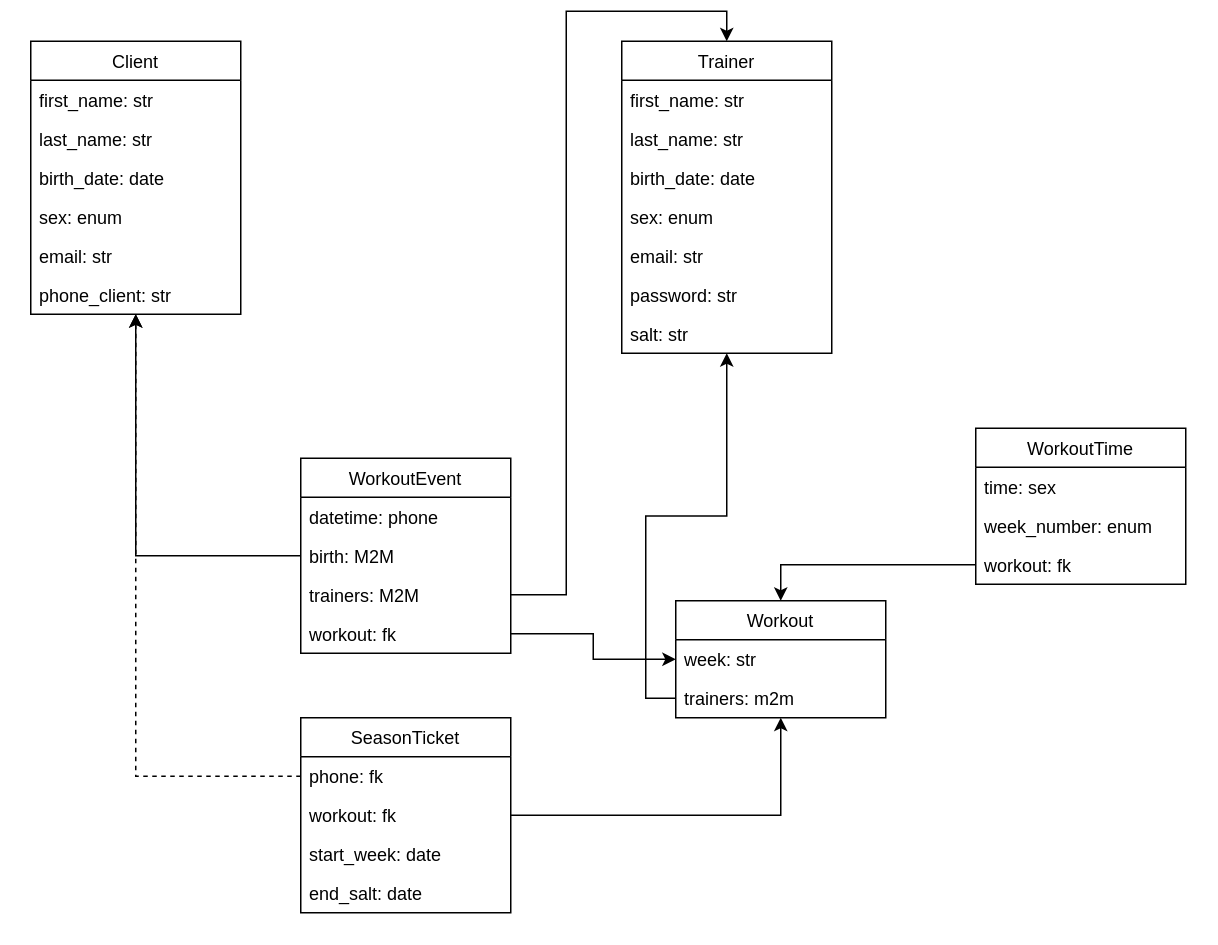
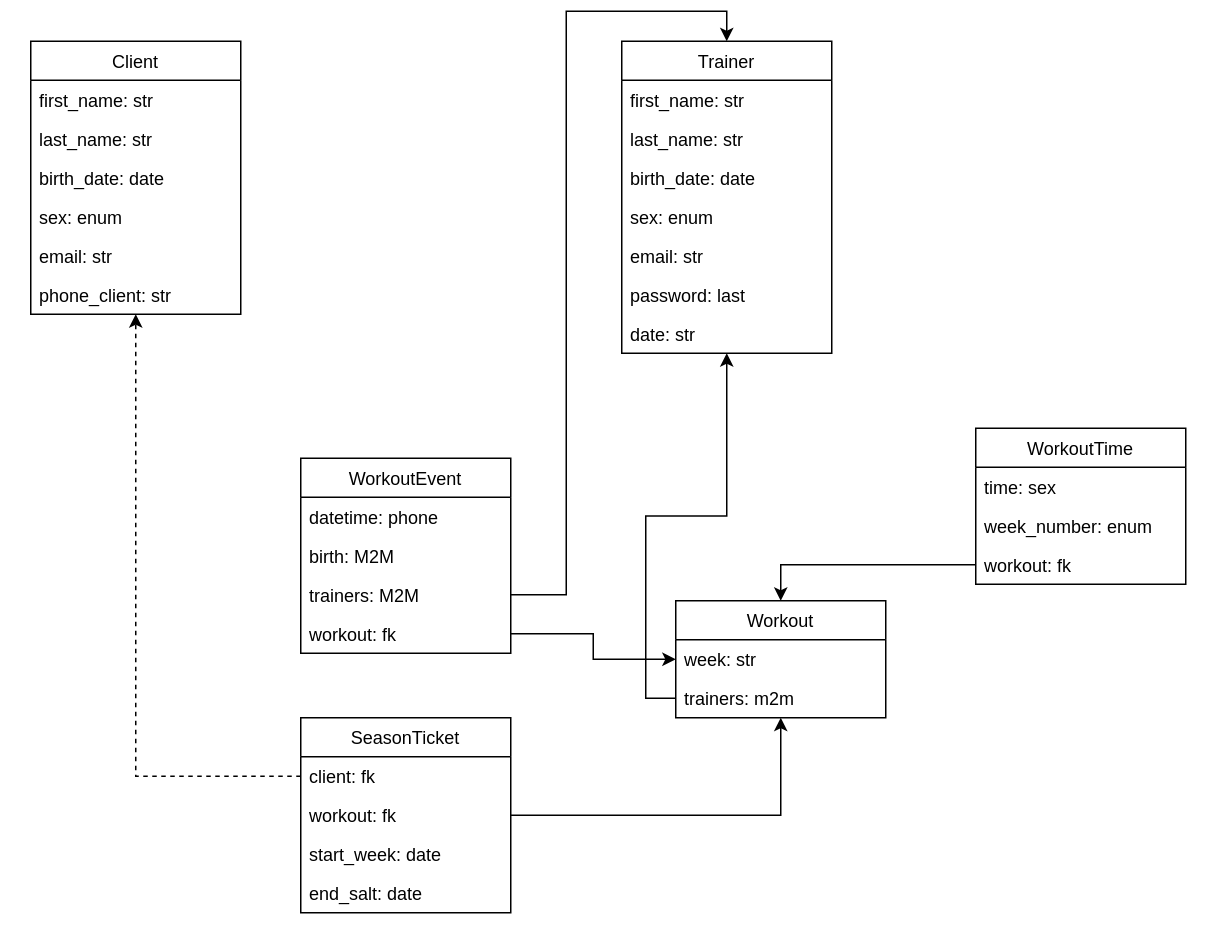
(691, 296) -> (694, 296)
(668, 335) -> (671, 335)
(219, 556) -> none
(350, 777) -> (350, 777)
